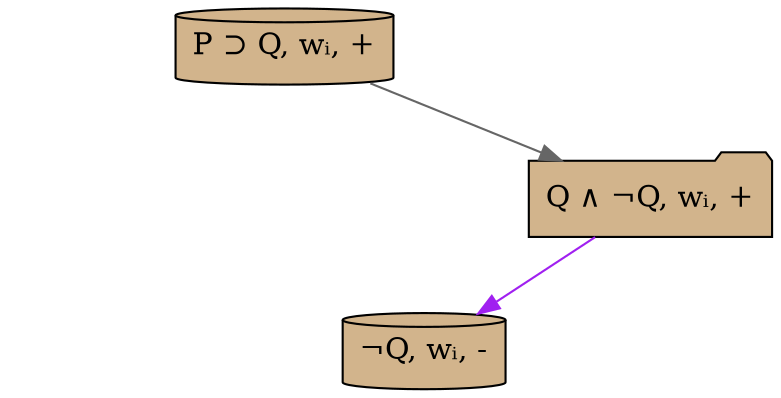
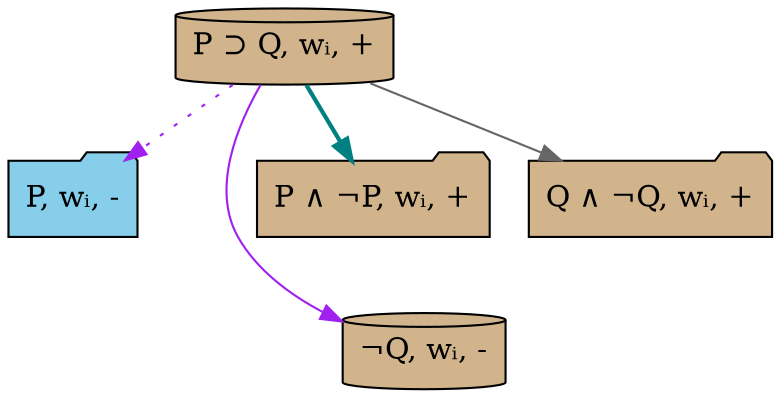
none -> (73, 199)
none -> (373, 199)
(546, 269) -> (230, 216)
